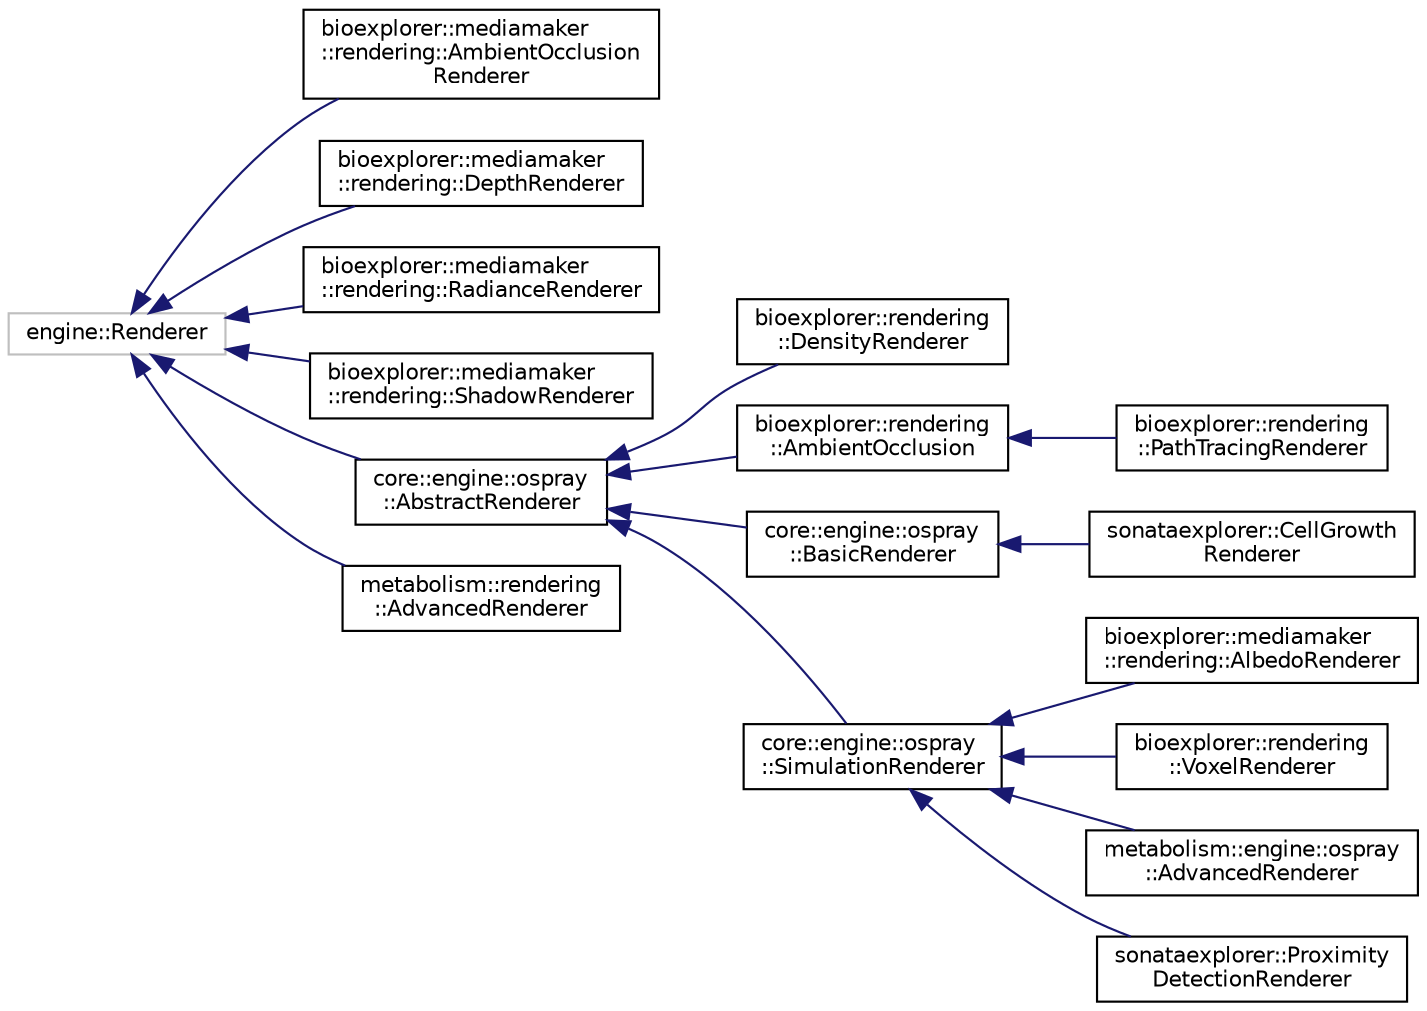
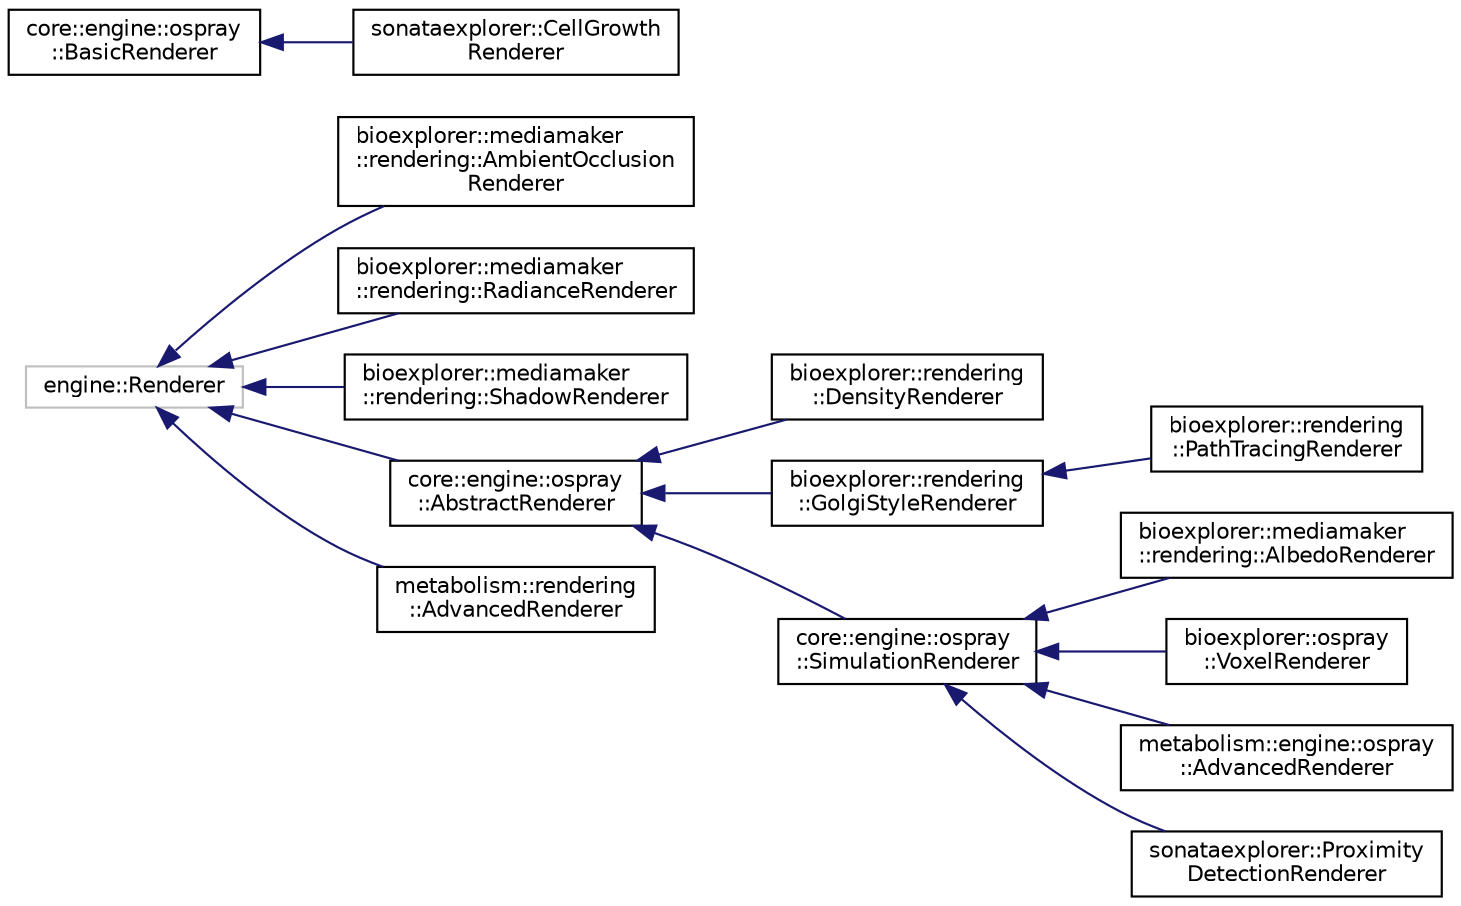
(481, 173) -> none
(873, 438) -> (907, 493)
(689, 520) -> none
(1252, 757) -> (1287, 652)
